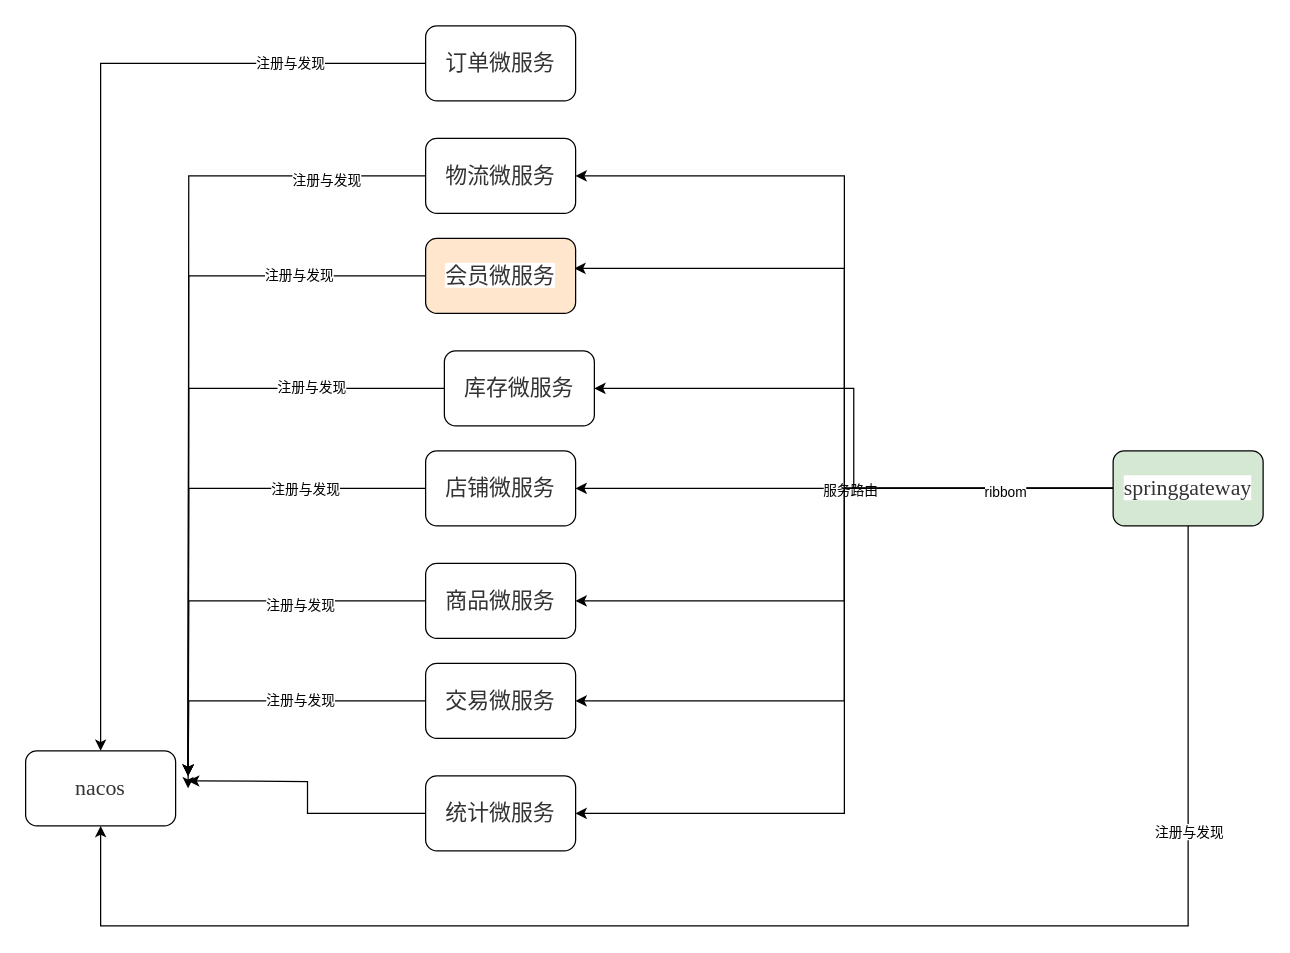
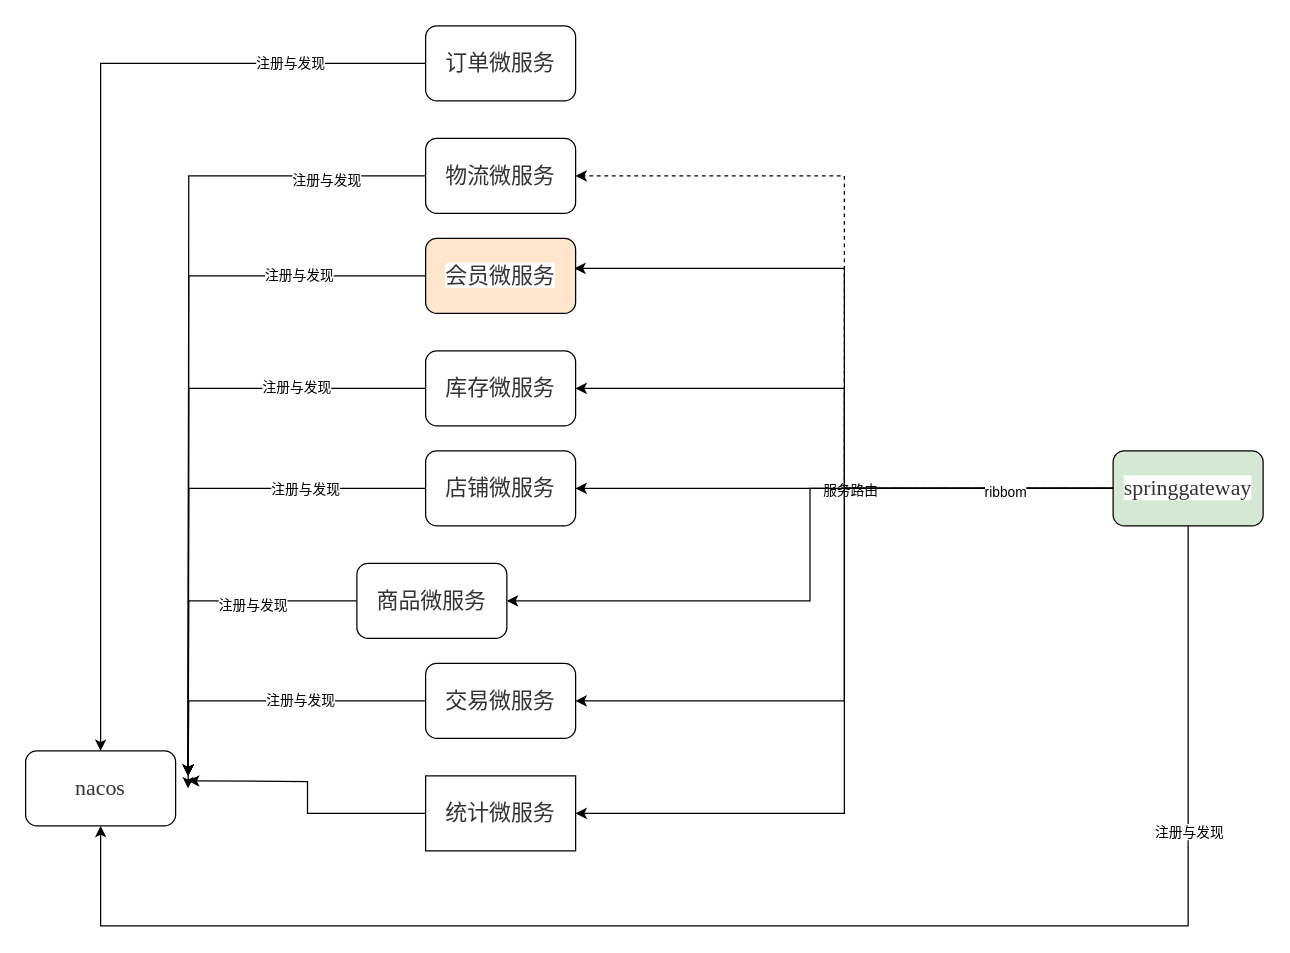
(759, 176) -> (759, 176)
(519, 388) -> (501, 388)
(501, 601) -> (432, 601)
(501, 813) -> (501, 813)
